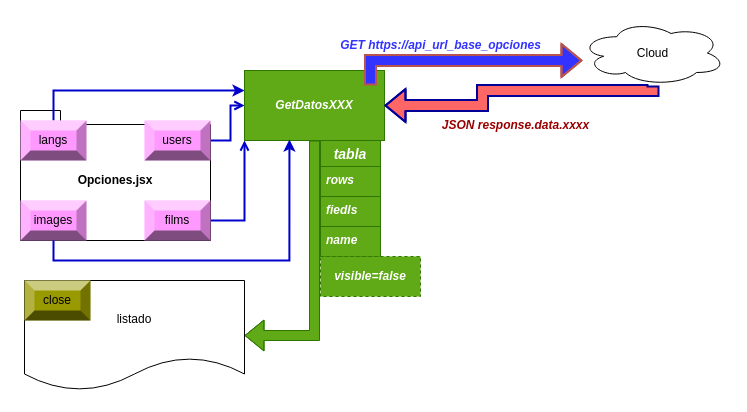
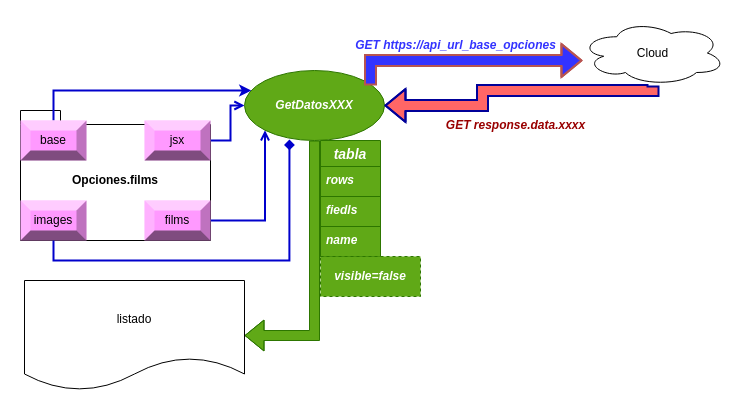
(441, 46) -> (456, 46)
(315, 106) -> (315, 106)
(516, 126) -> (516, 126)
(54, 141) -> (54, 141)
(178, 141) -> (178, 141)
(289, 150) -> (289, 150)
(116, 181) -> (116, 181)
(58, 301) -> none
